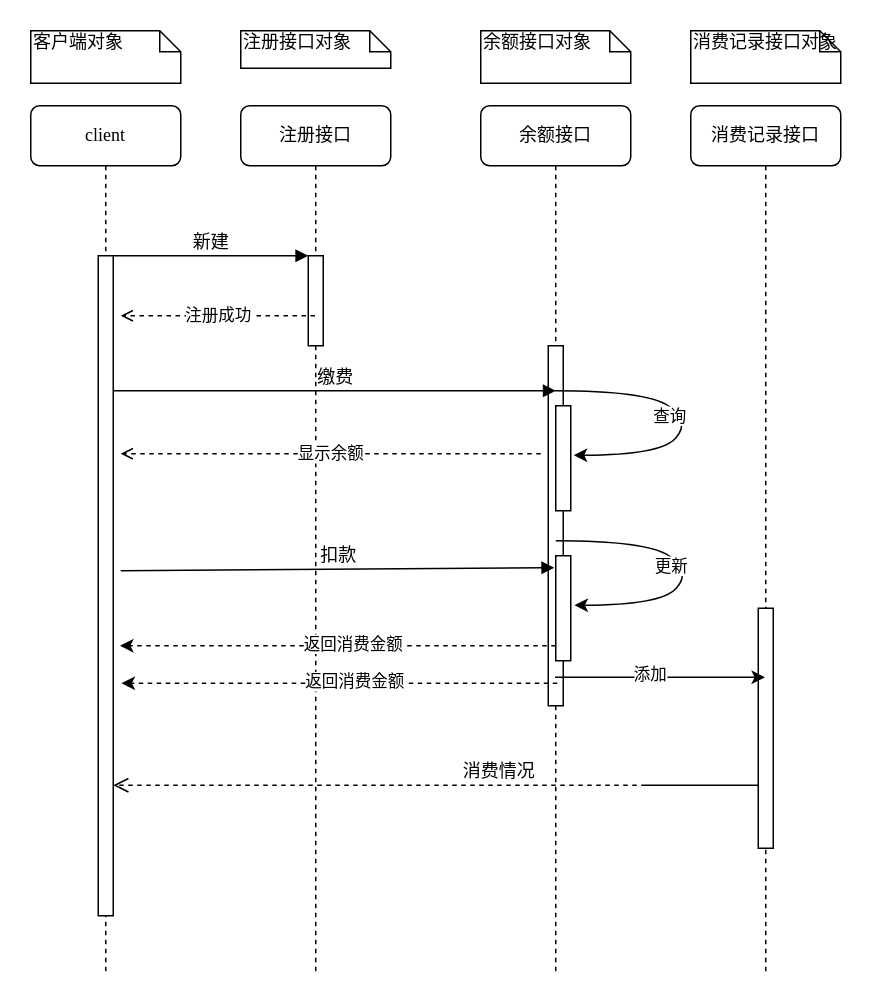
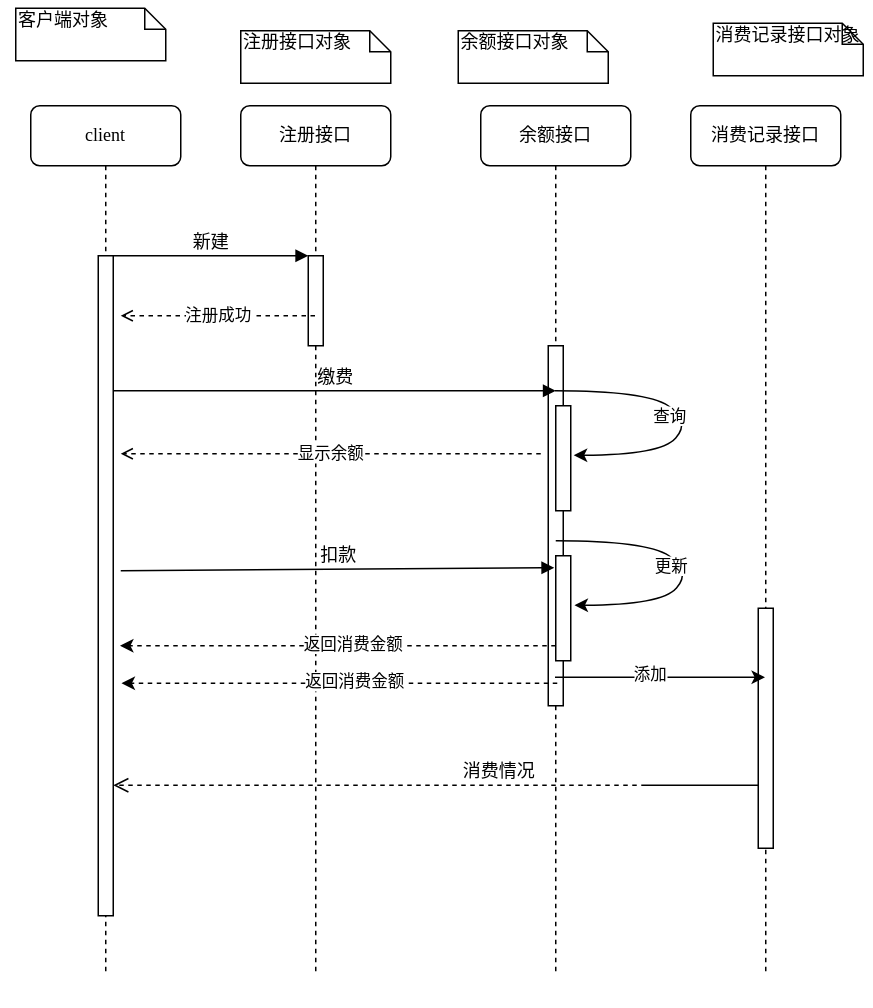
(316, 50) -> (316, 57)
(106, 57) -> (91, 35)
(556, 57) -> (533, 57)
(766, 57) -> (788, 50)
